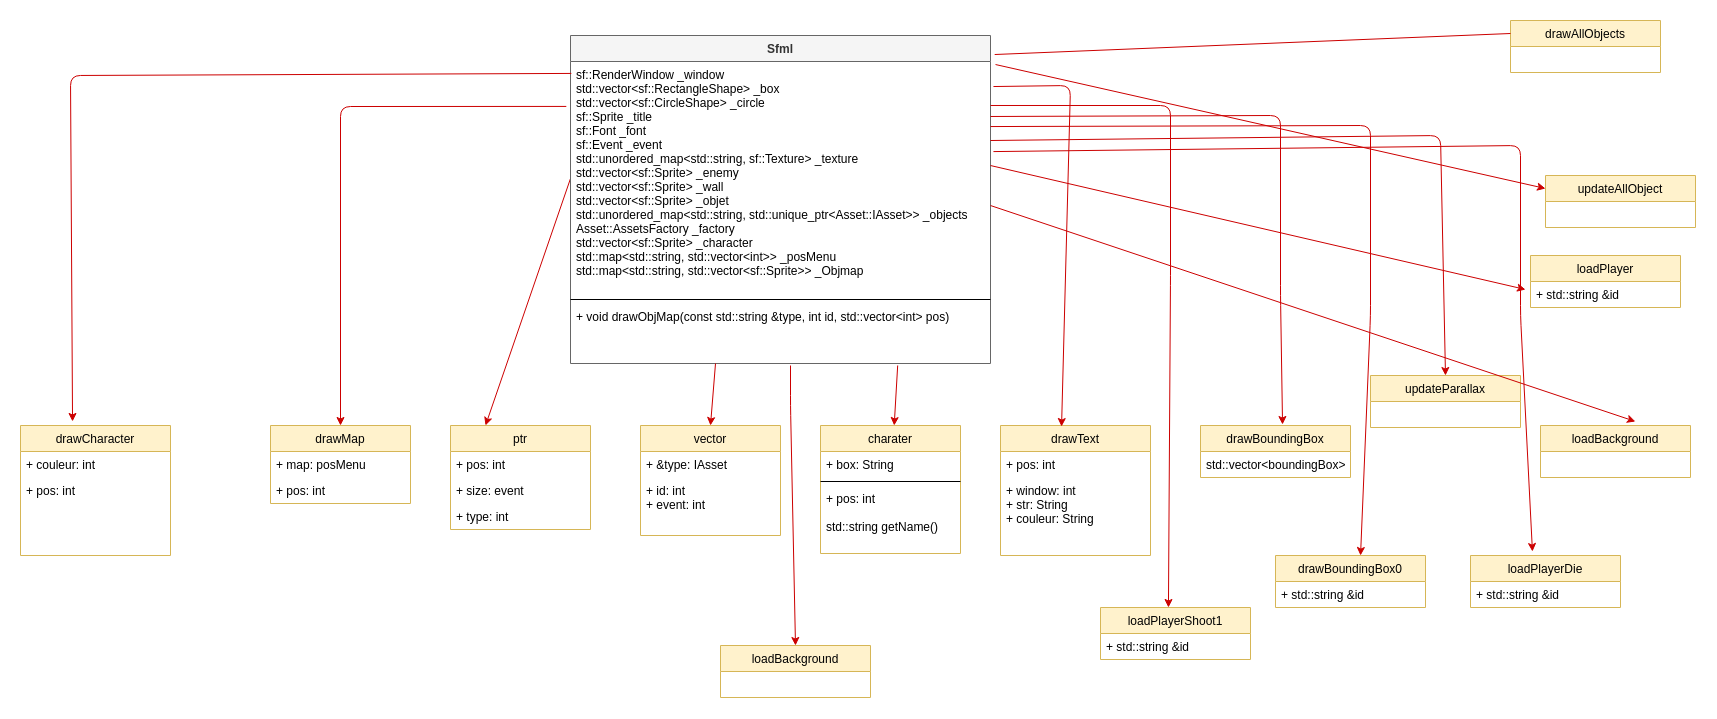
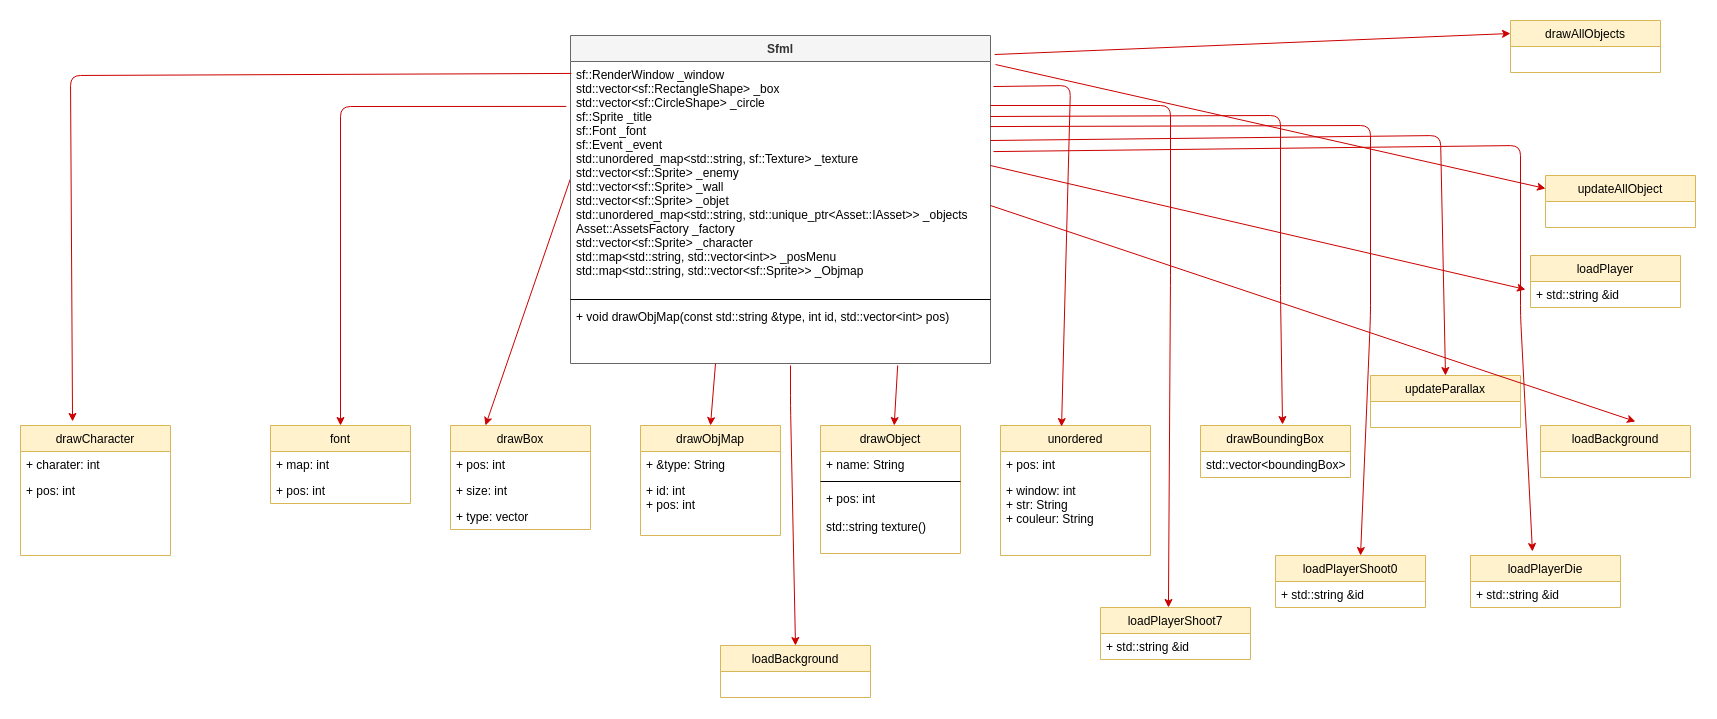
(1504, 34) -> (1502, 34)
(340, 439) -> (340, 439)
(520, 439) -> (520, 439)
(710, 439) -> (710, 439)
(890, 439) -> (890, 439)
(1075, 439) -> (1075, 439)
(65, 465) -> (70, 465)
(318, 465) -> (303, 465)
(692, 465) -> (690, 465)
(863, 465) -> (867, 465)
(493, 491) -> (485, 491)
(668, 491) -> (668, 491)
(853, 499) -> (853, 499)
(487, 517) -> (498, 517)
(1350, 569) -> (1350, 569)
(1175, 621) -> (1175, 621)
